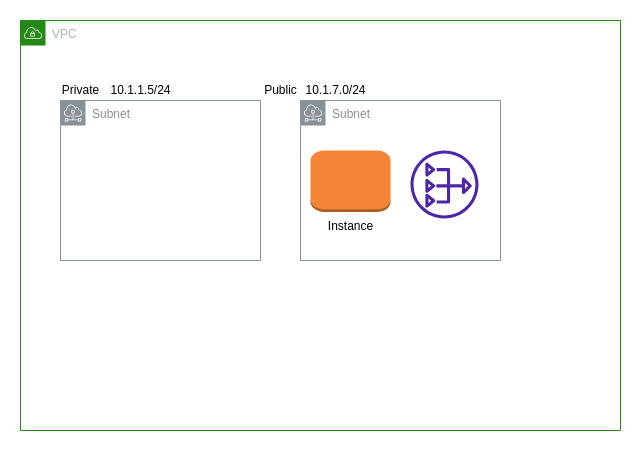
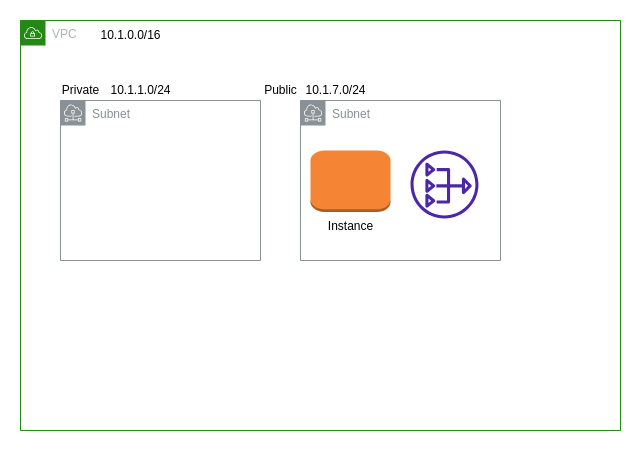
none -> (131, 36)
(141, 91) -> (141, 91)
